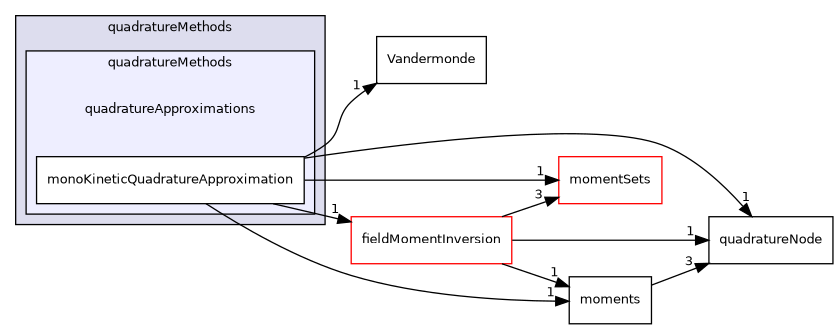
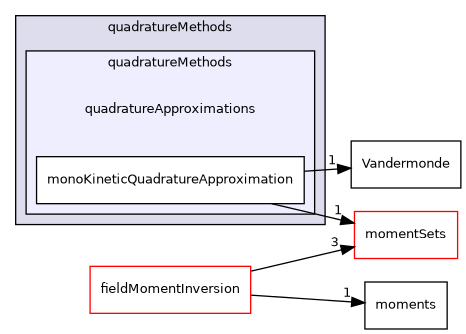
(306, 211) -> none
(771, 240) -> none
(373, 281) -> none
